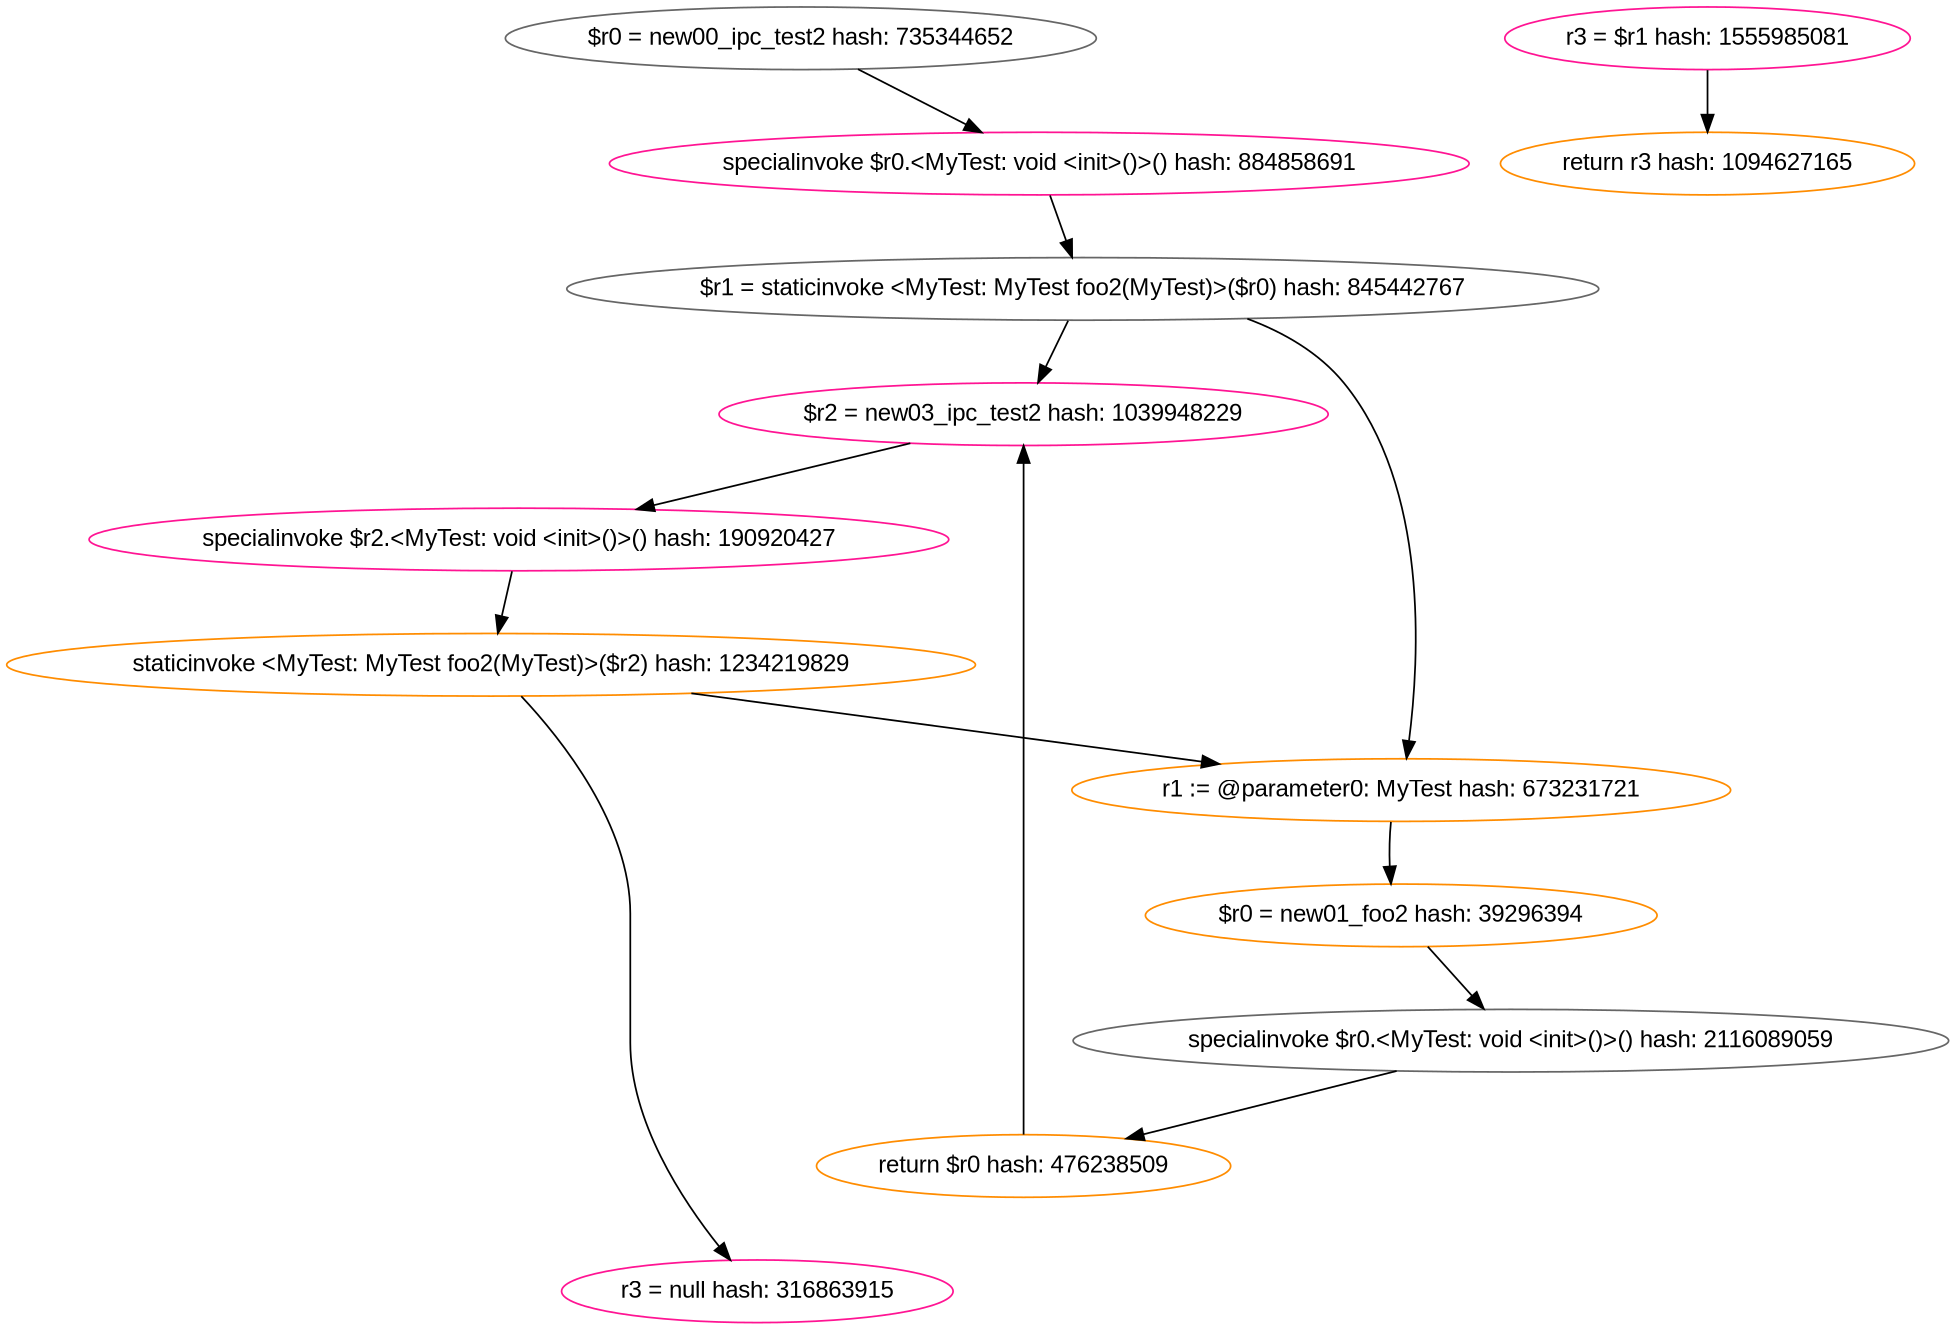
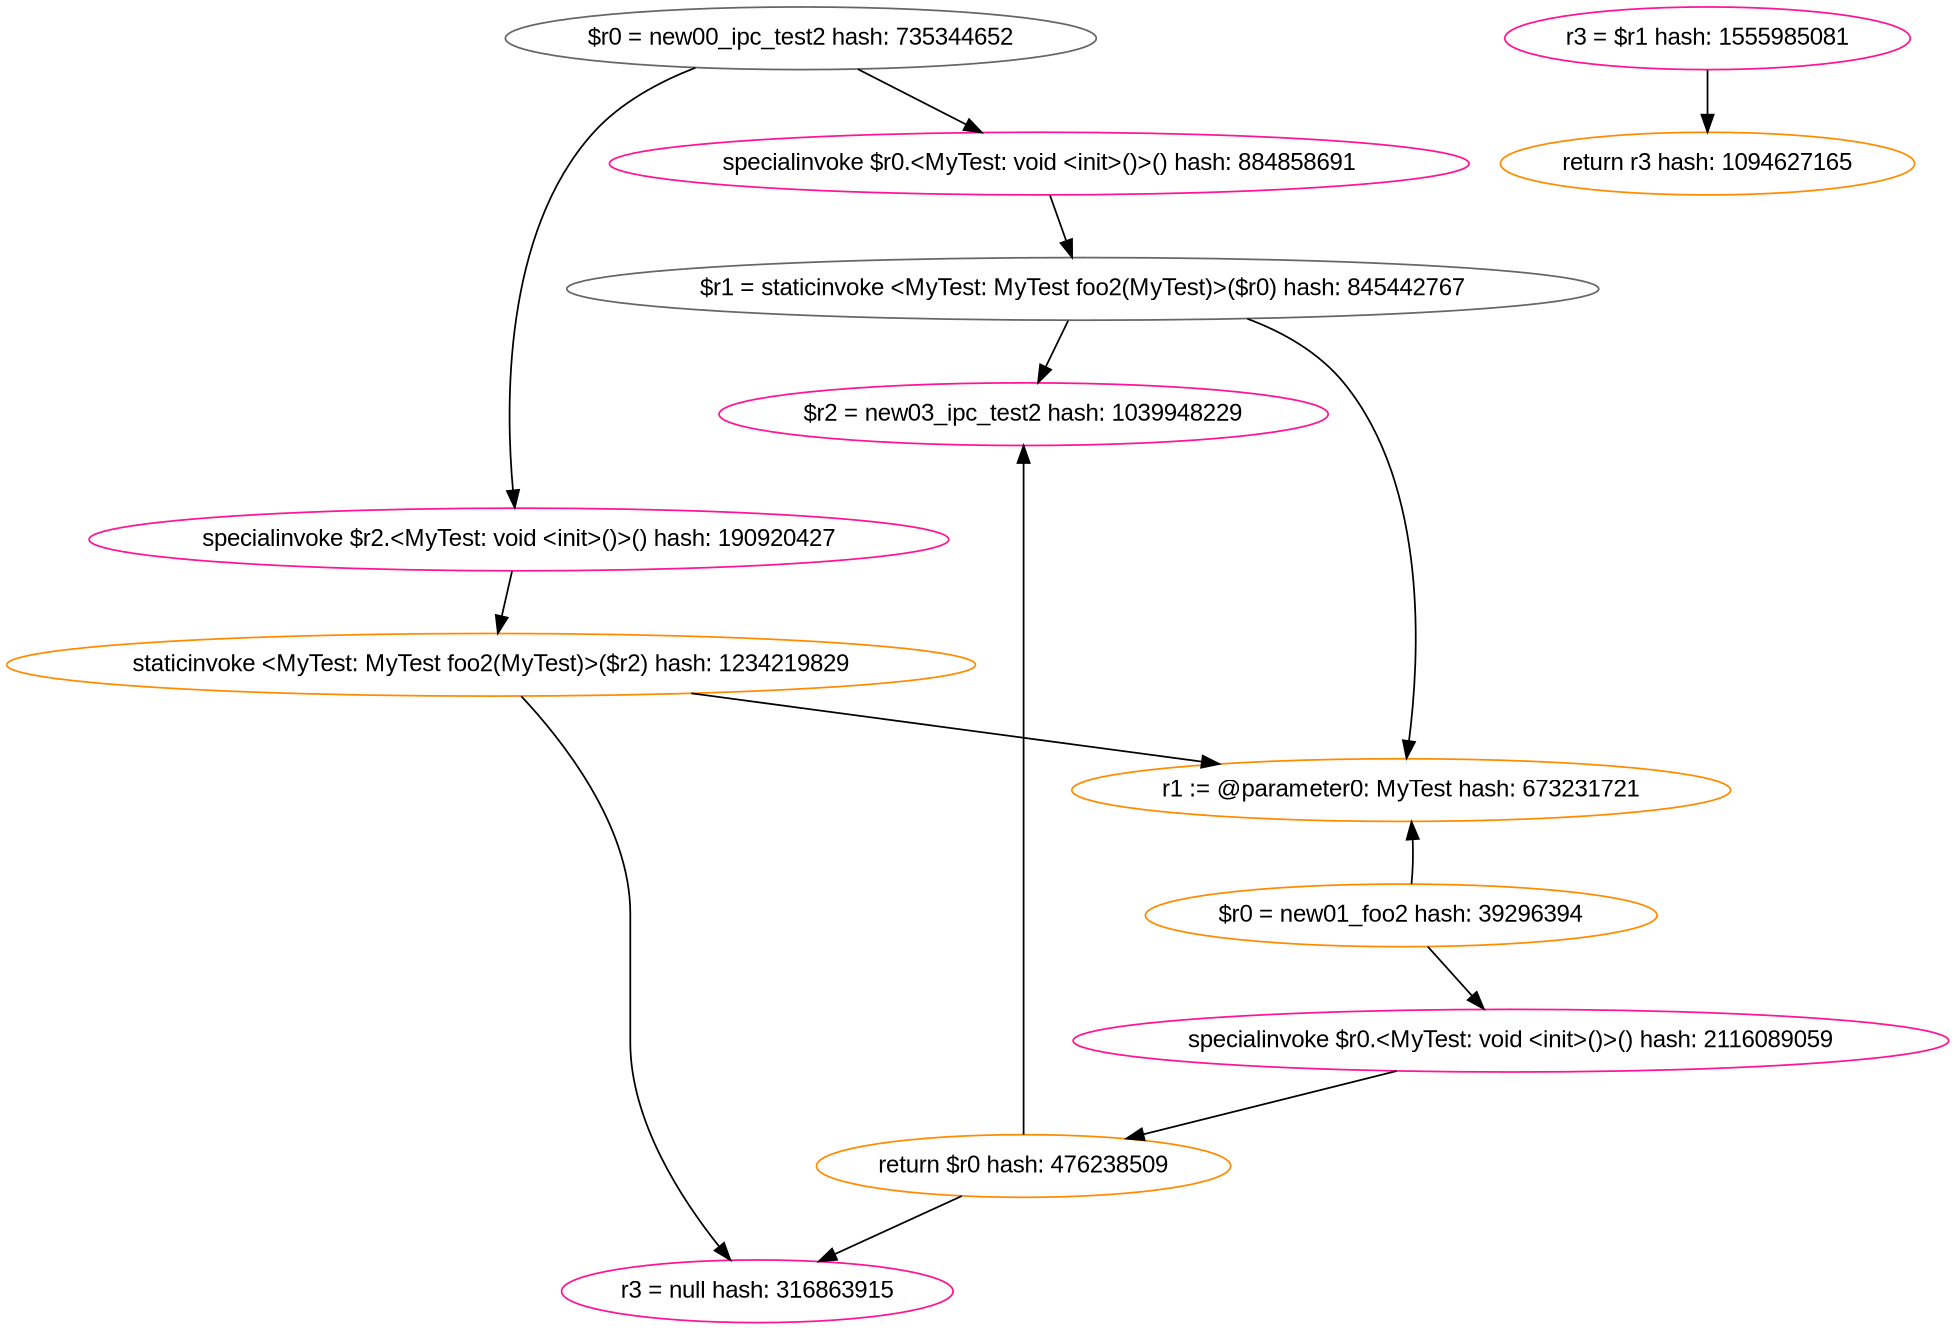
(782, 474) -> (534, 244)
(1390, 844) -> (1413, 862)
(1511, 1041) -> (1511, 1041)
none -> (898, 1225)
